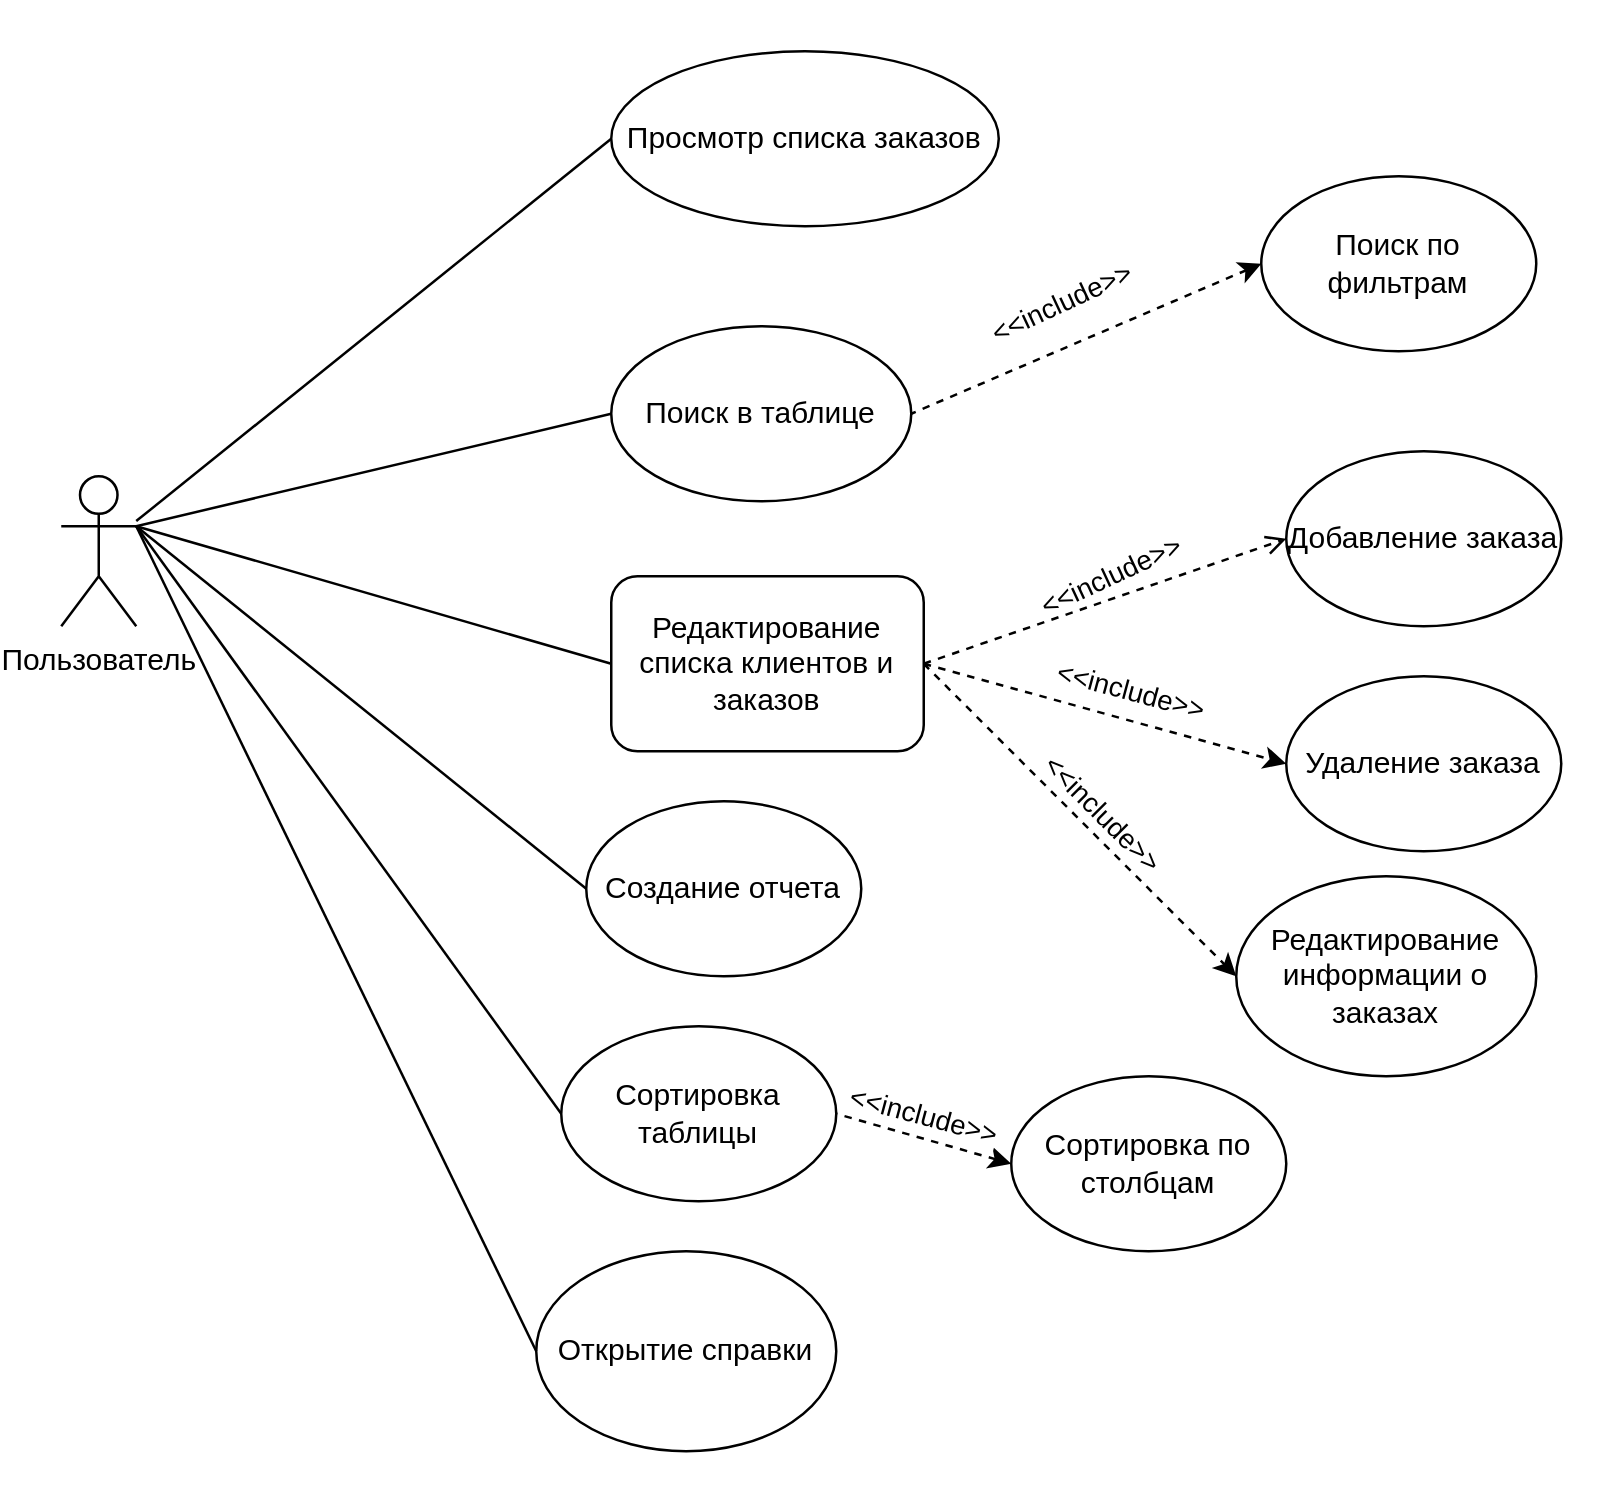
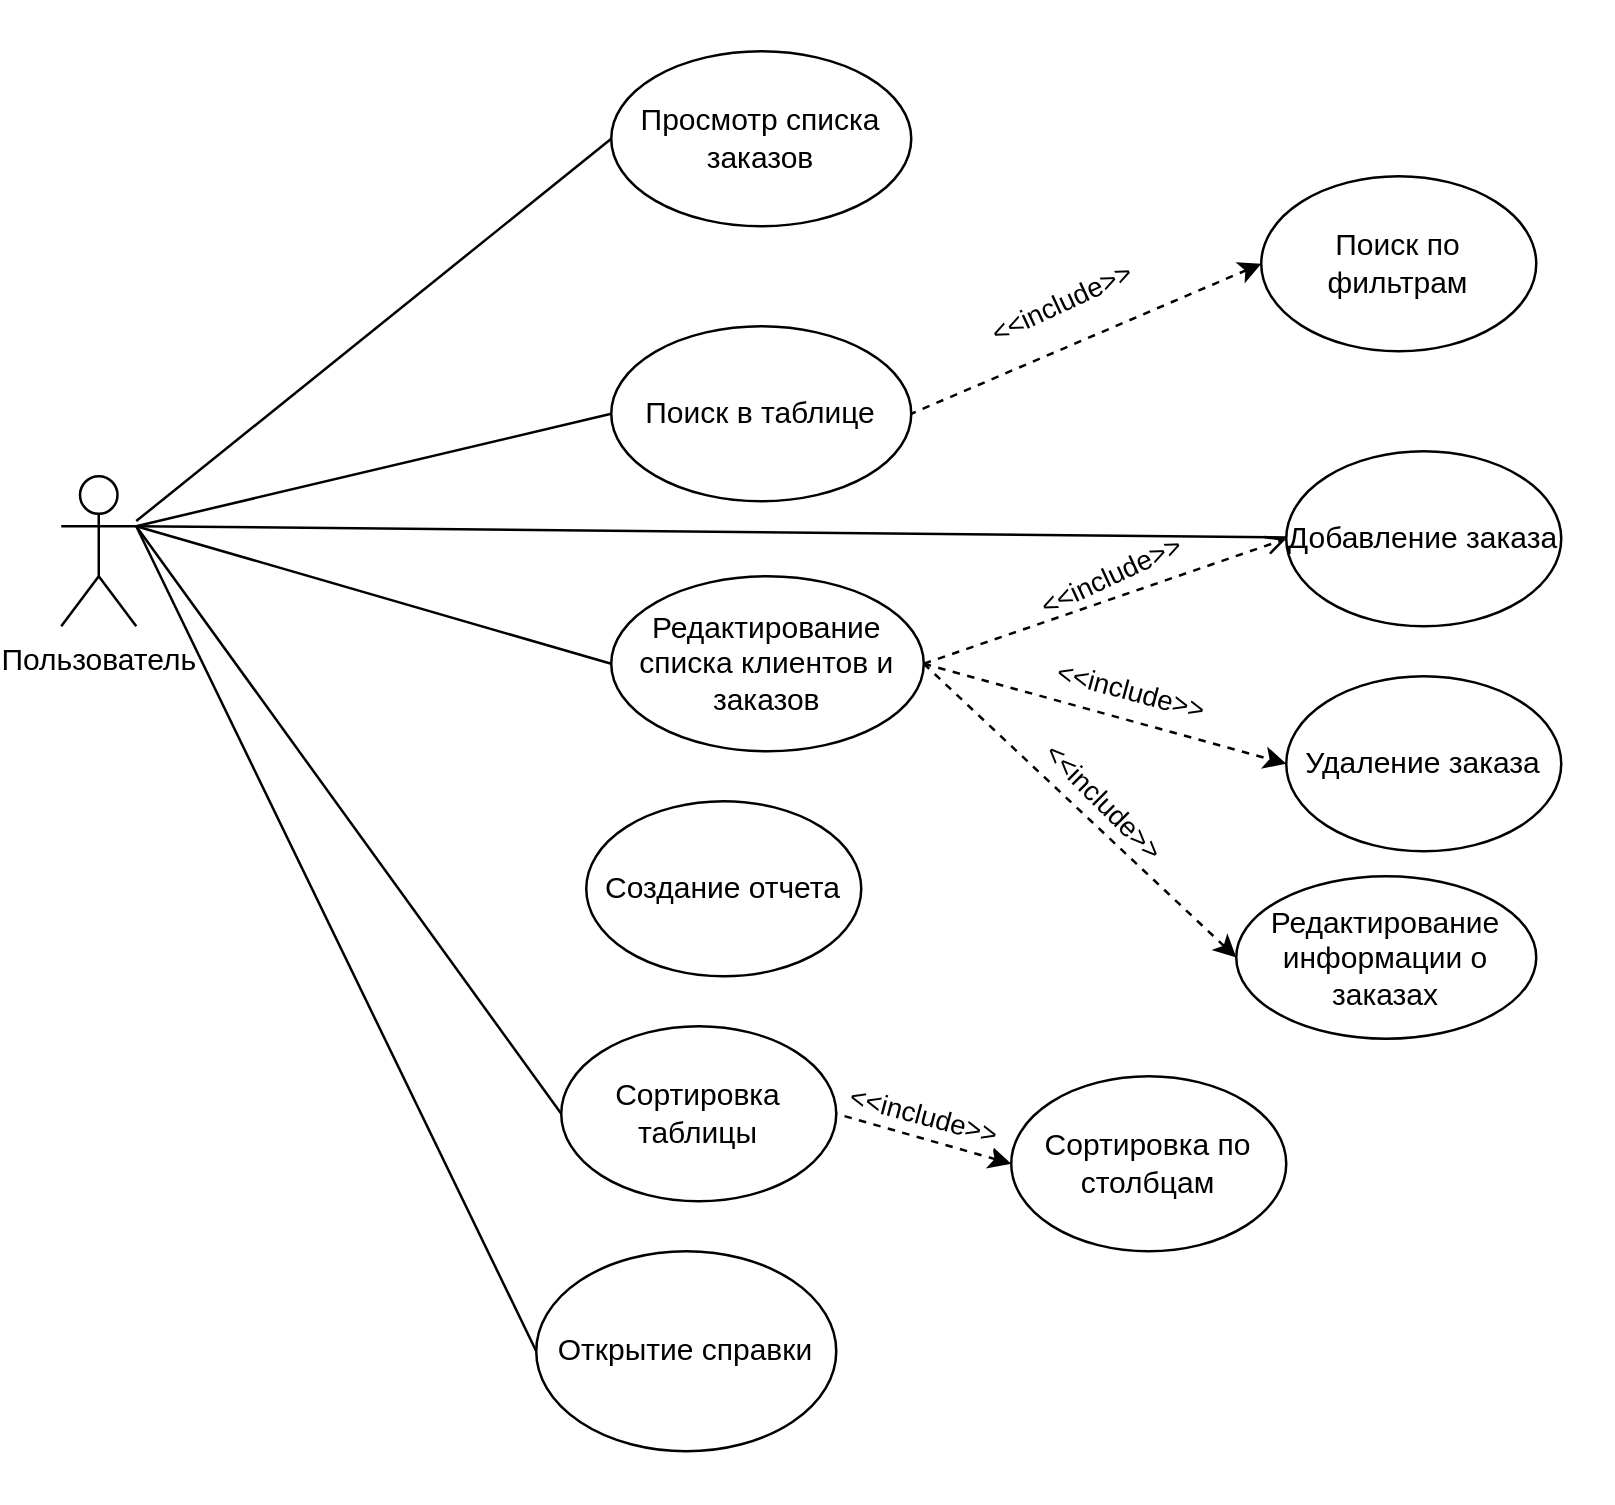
(805, 139) -> (761, 139)
(768, 664) -> (768, 664)
(367, 712) -> (720, 532)
(1386, 976) -> (1386, 958)
